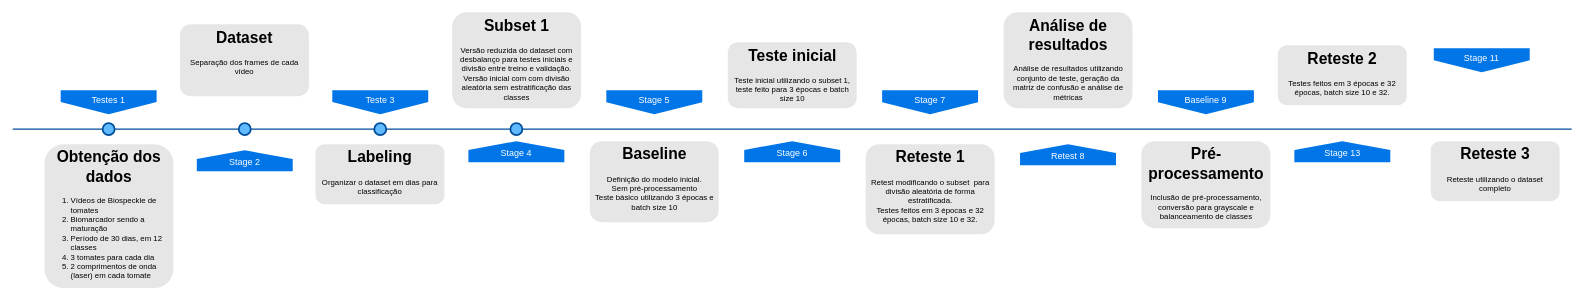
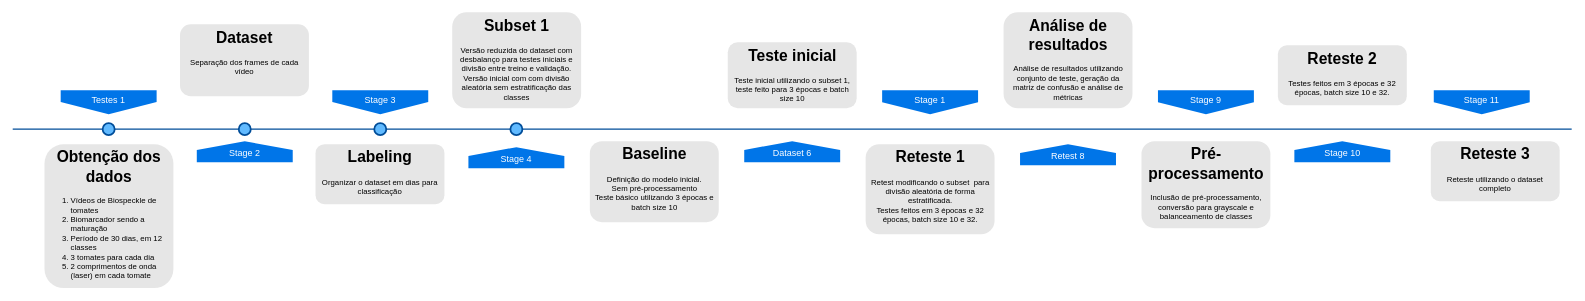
(1482, 60) -> (1482, 102)
(380, 100) -> (380, 100)
(930, 100) -> (930, 100)
(1206, 100) -> (1206, 100)
(654, 102) -> none
(516, 152) -> (516, 158)
(792, 153) -> (792, 153)
(1343, 153) -> (1343, 153)
(245, 161) -> (245, 152)
